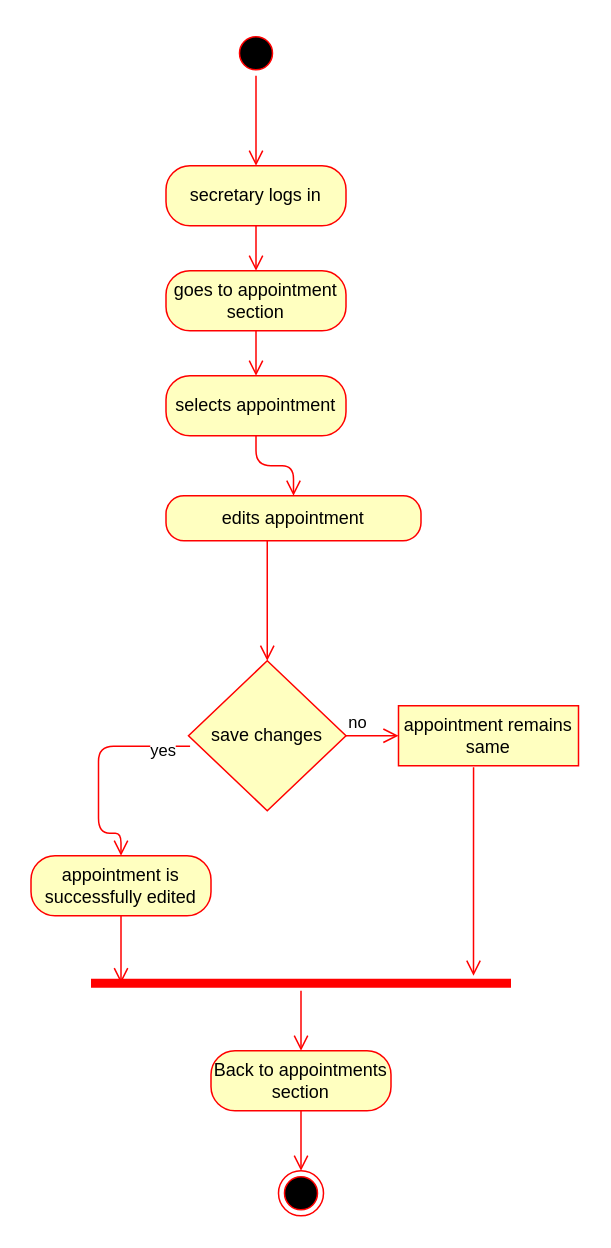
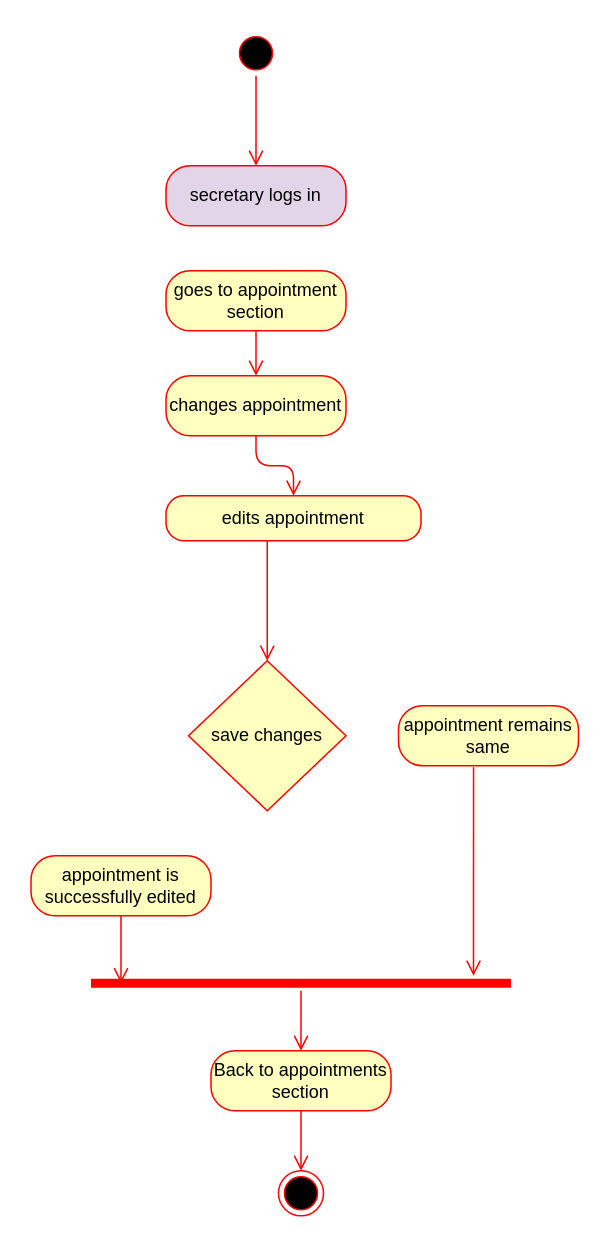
(256, 196) -> (256, 196)
(256, 246) -> none
(256, 406) -> (256, 406)
(370, 736) -> none
(488, 736) -> (488, 736)
(98, 761) -> none
